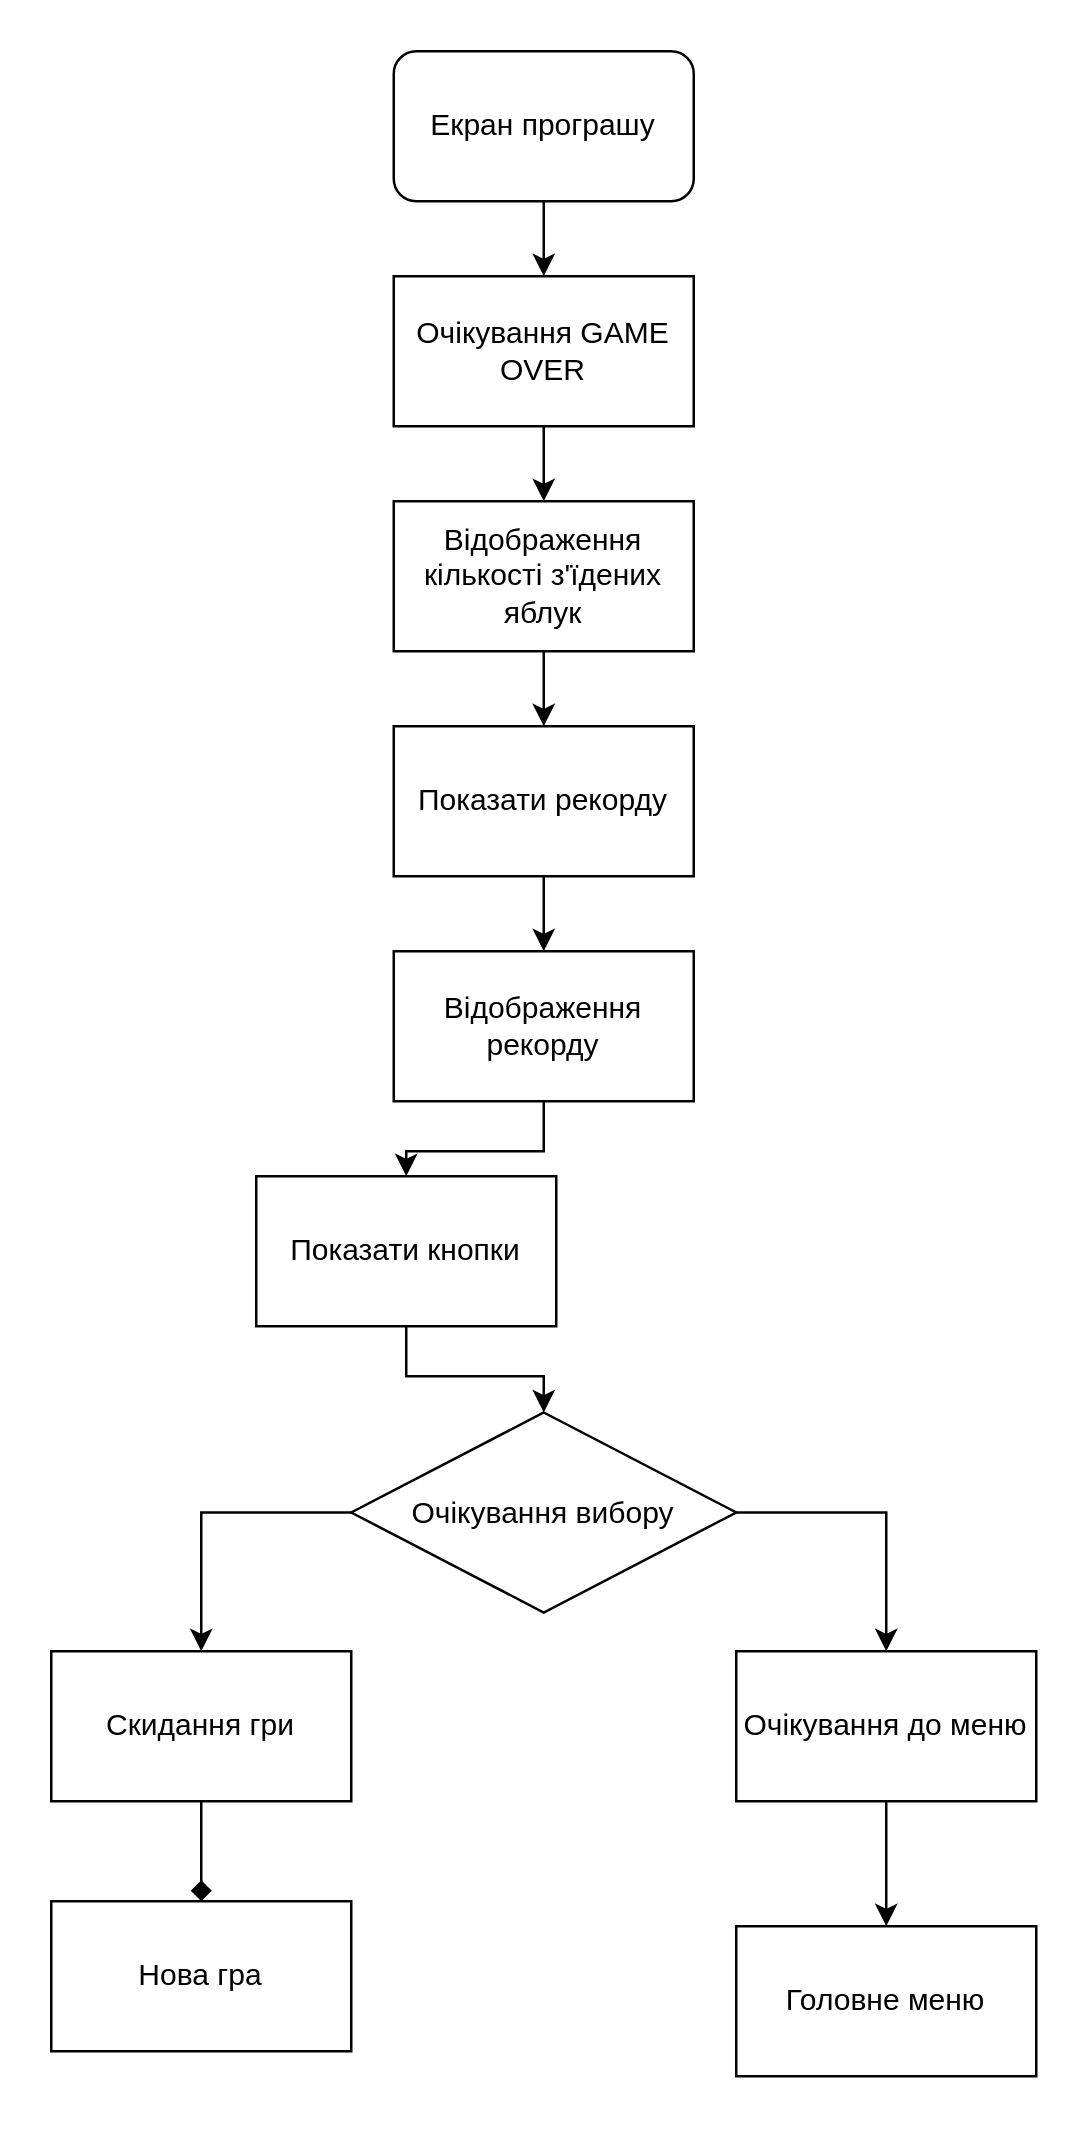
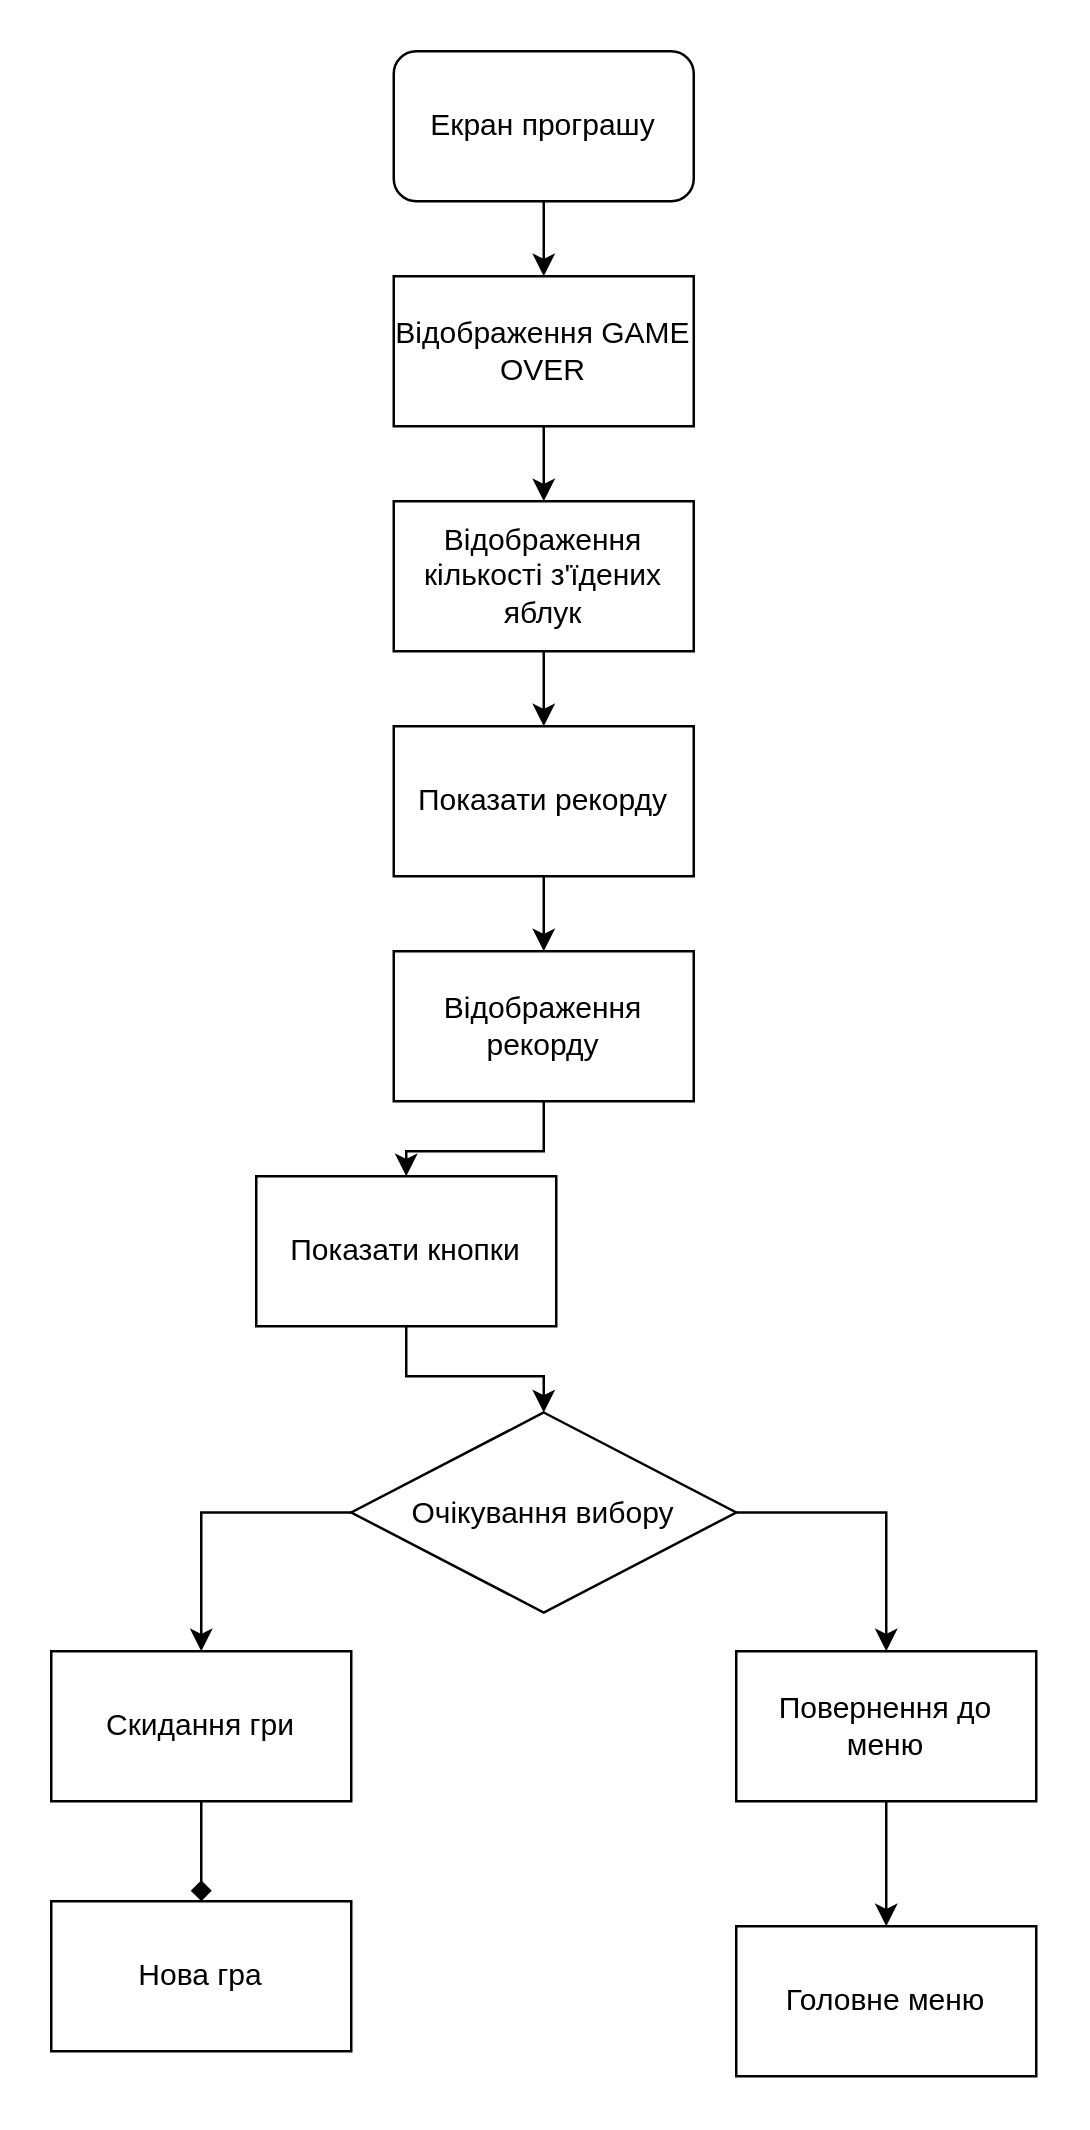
(544, 351) -> (544, 351)
(886, 1726) -> (886, 1726)
